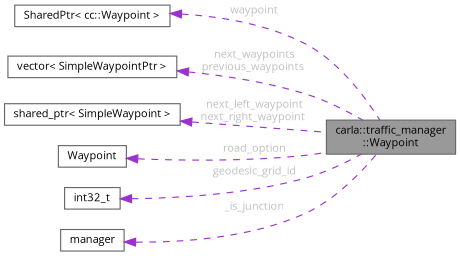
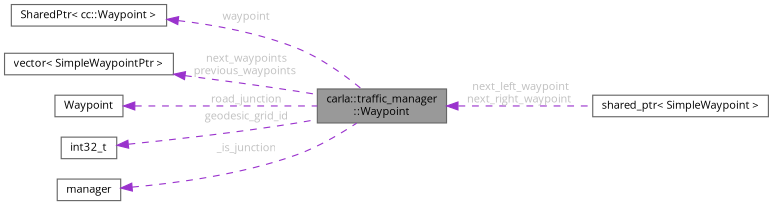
(259, 127) -> (525, 106)
(253, 149) -> (245, 100)
